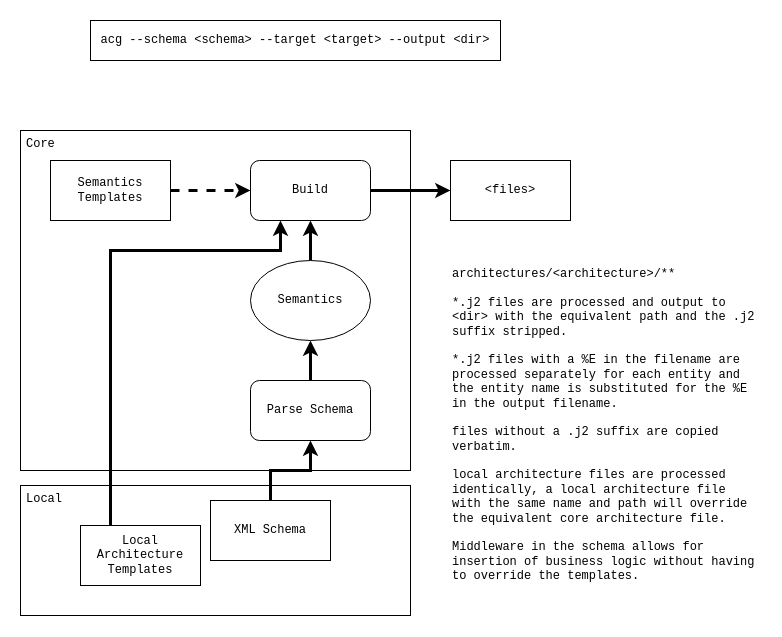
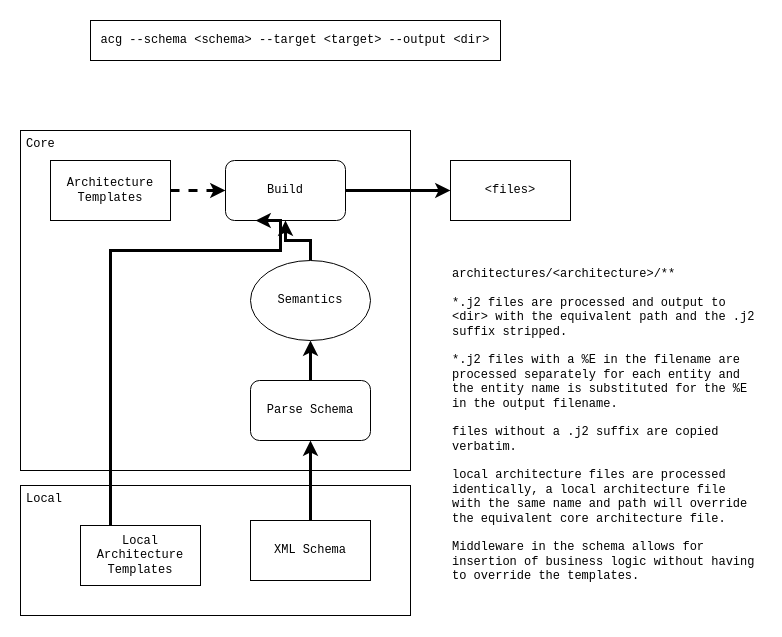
(111, 191) -> (111, 191)
(311, 191) -> (286, 191)
(271, 531) -> (311, 551)
